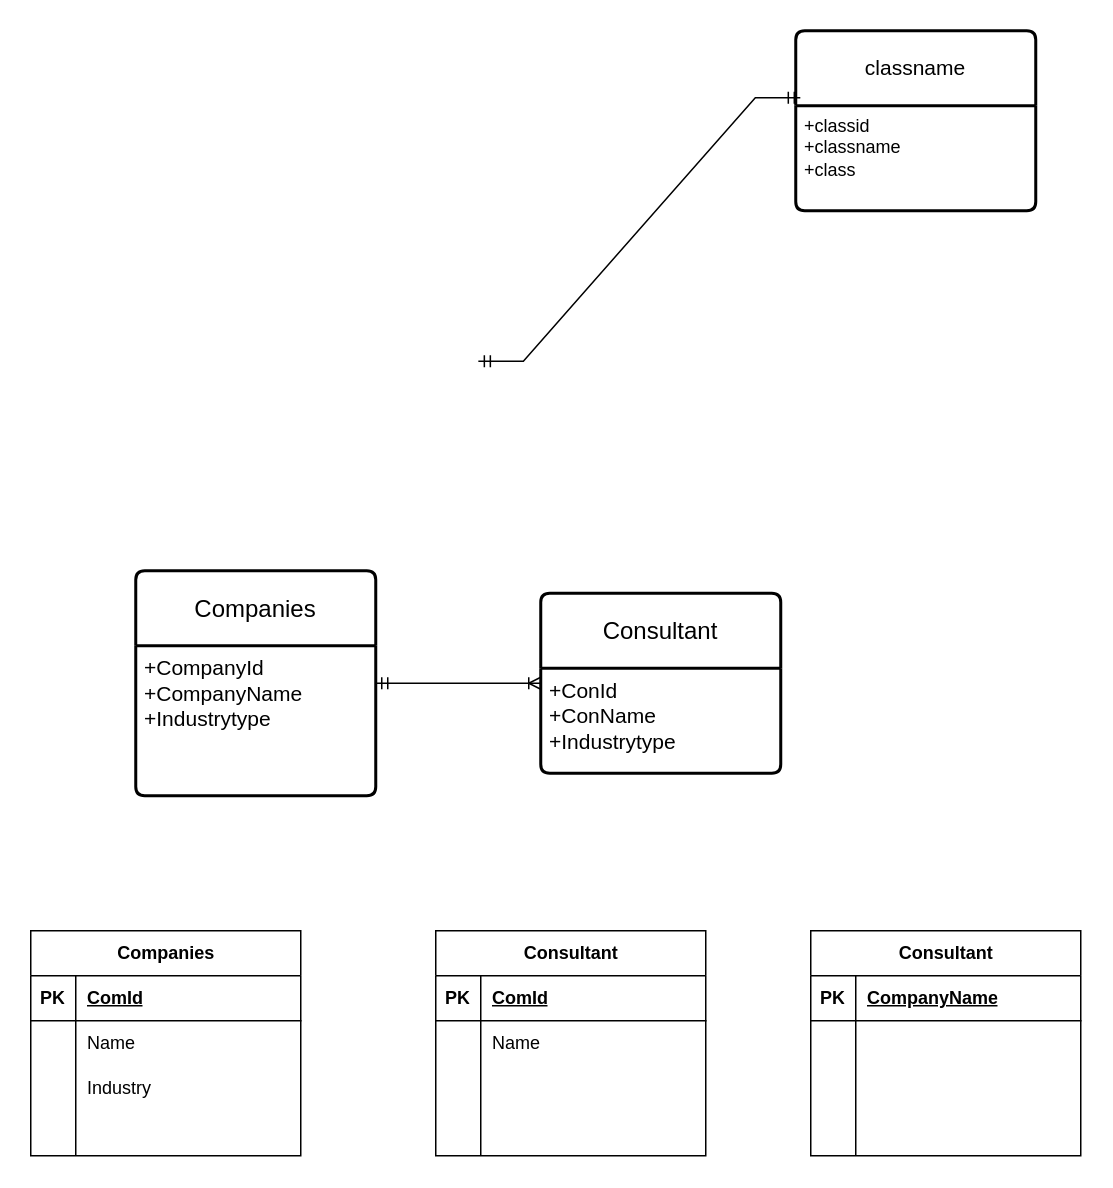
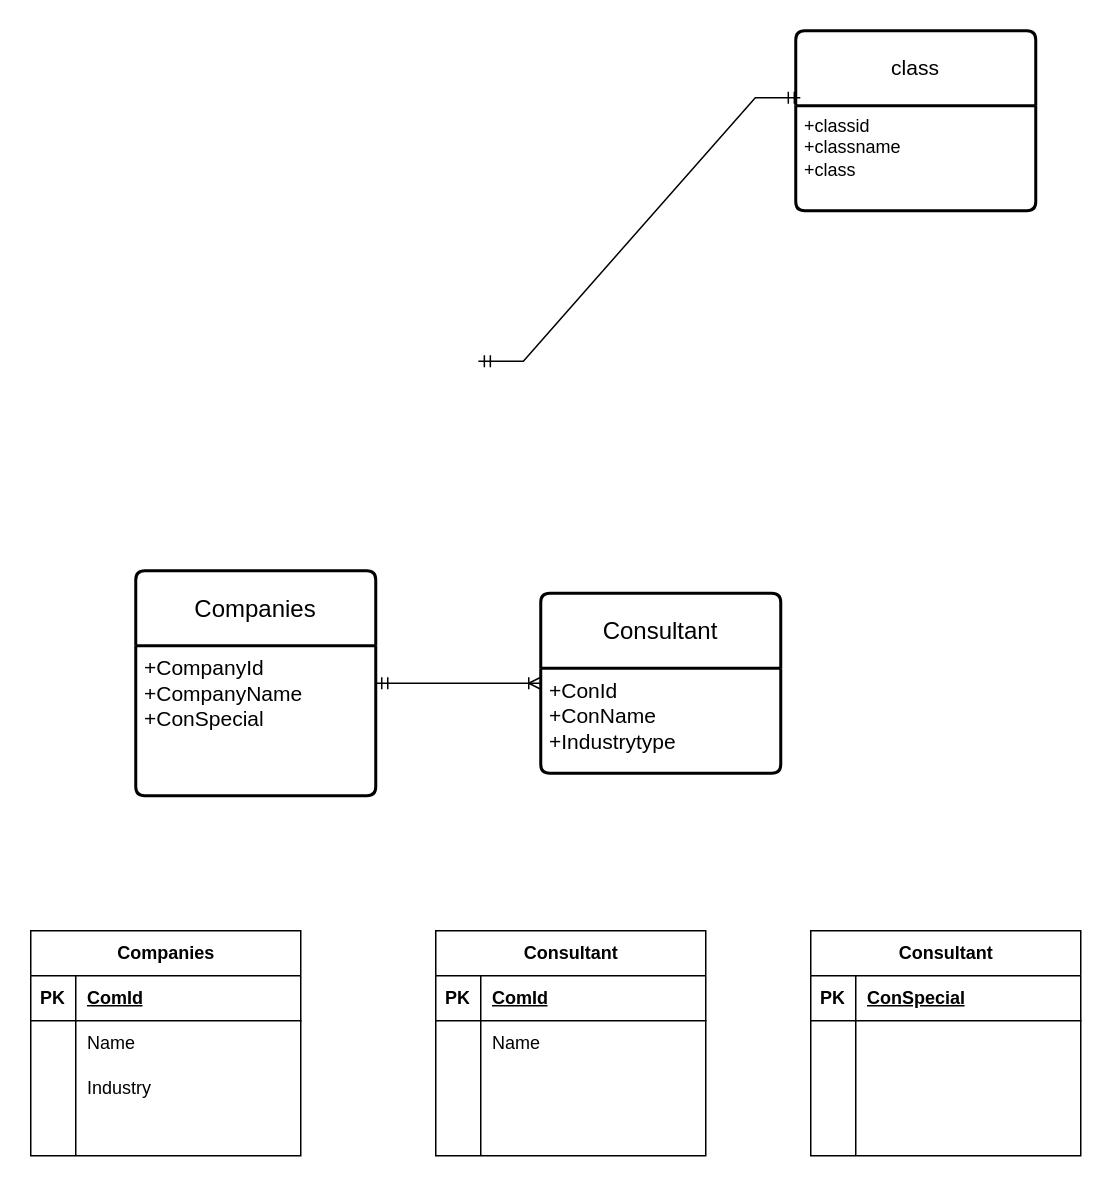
(916, 68) -> (916, 68)
(210, 689) -> (205, 689)
(923, 998) -> (913, 998)
